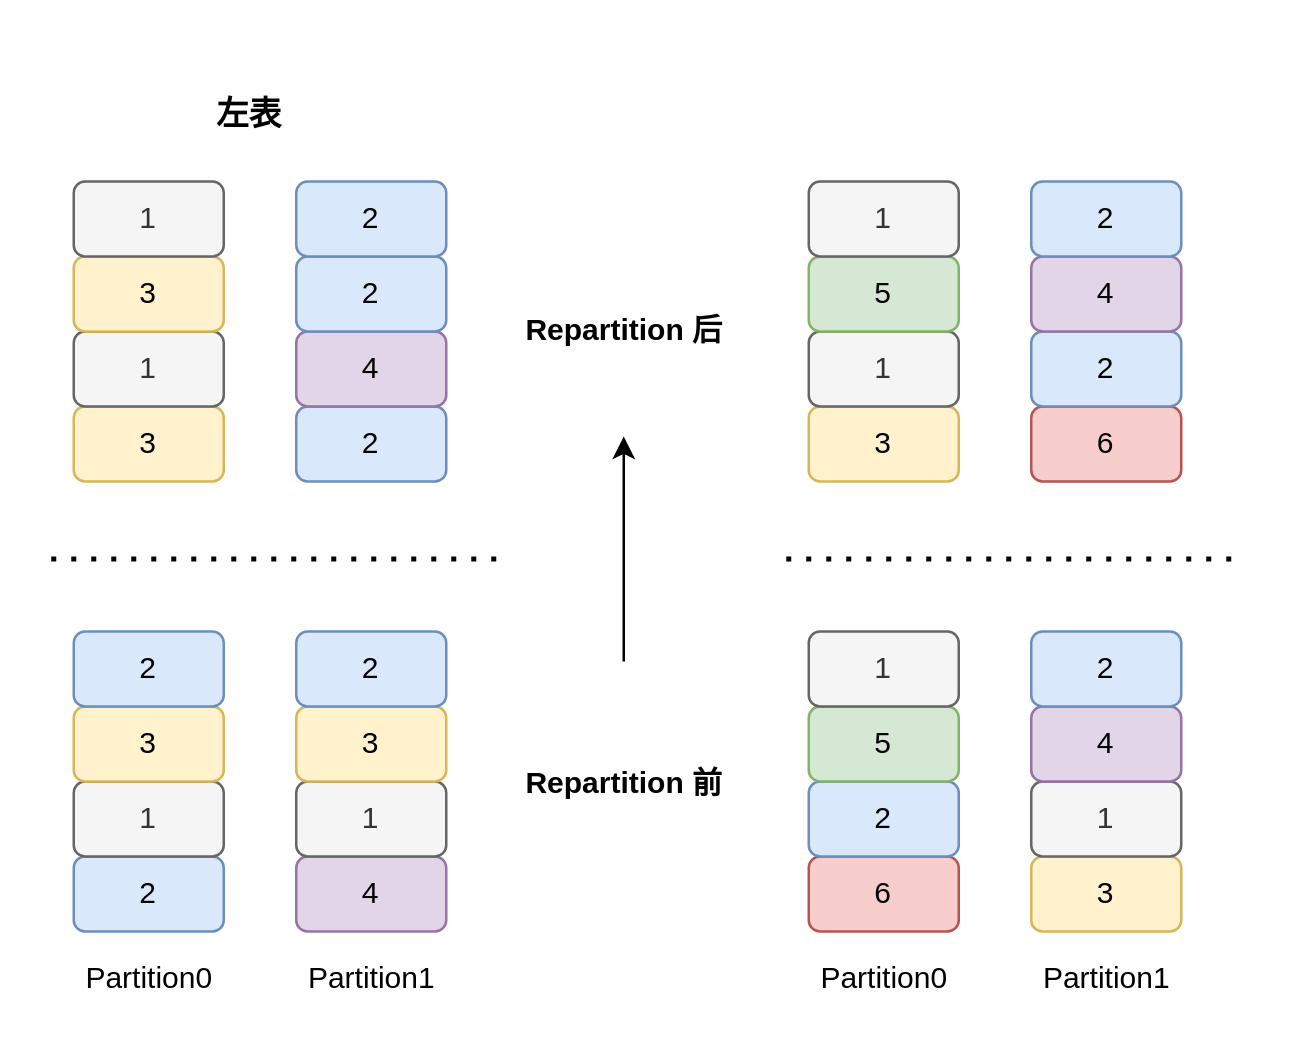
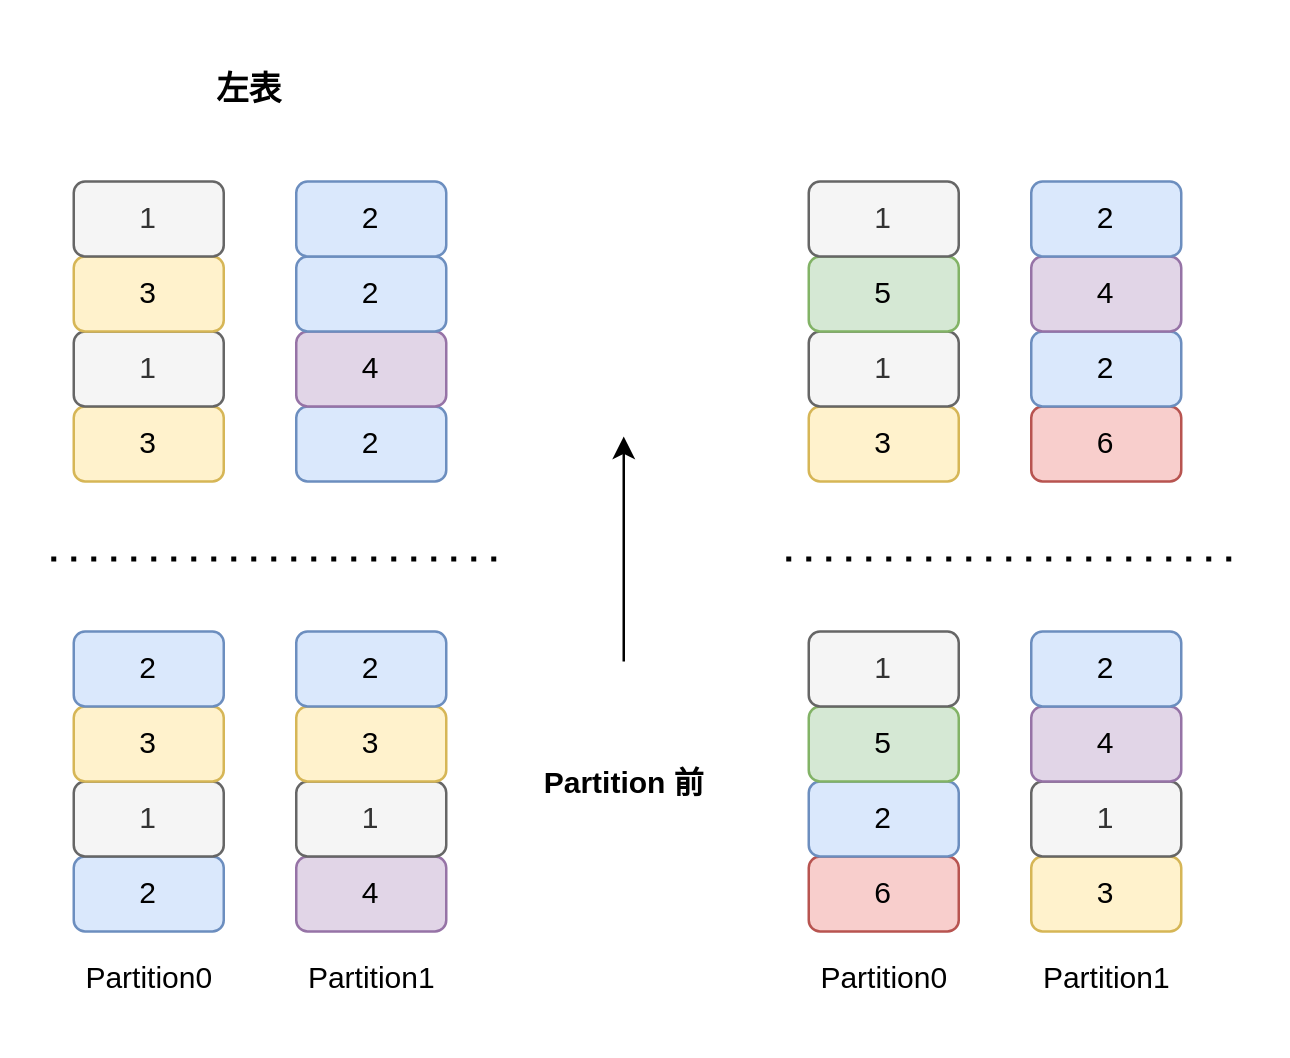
(249, 114) -> (249, 89)
(624, 331) -> none
(625, 784) -> (625, 784)
